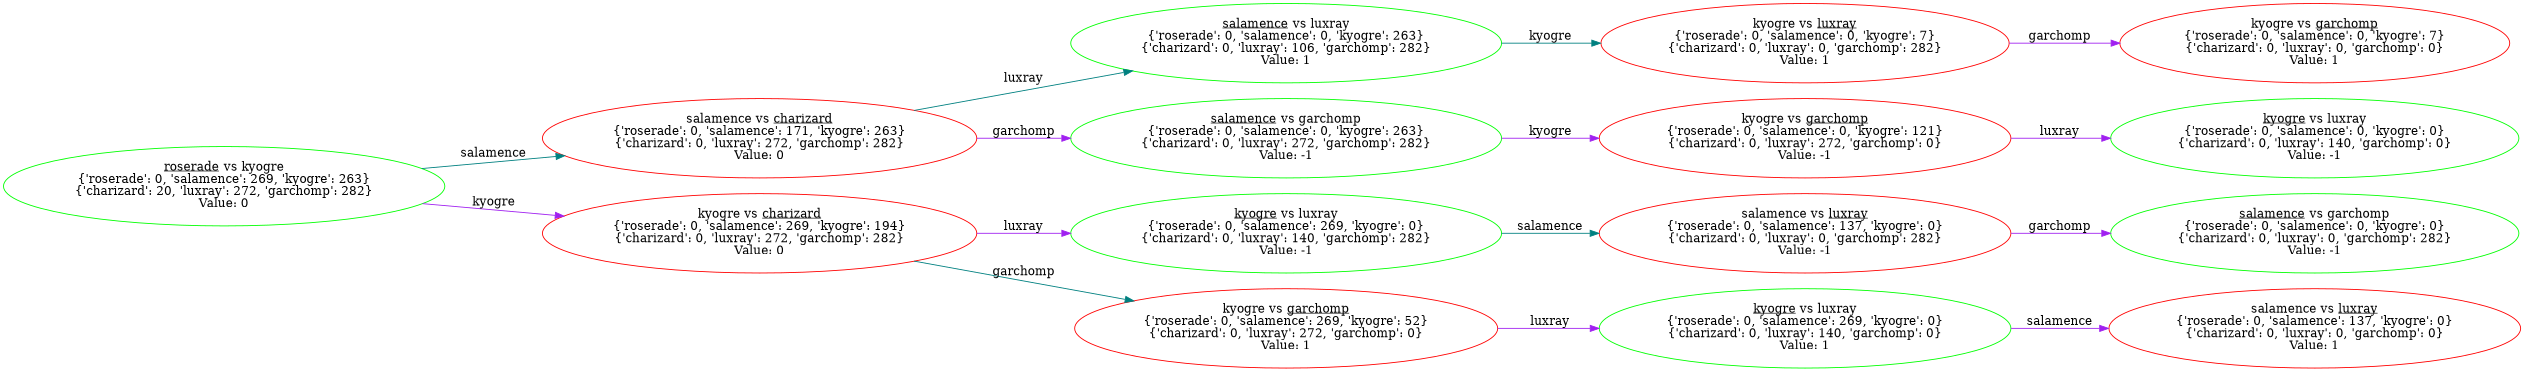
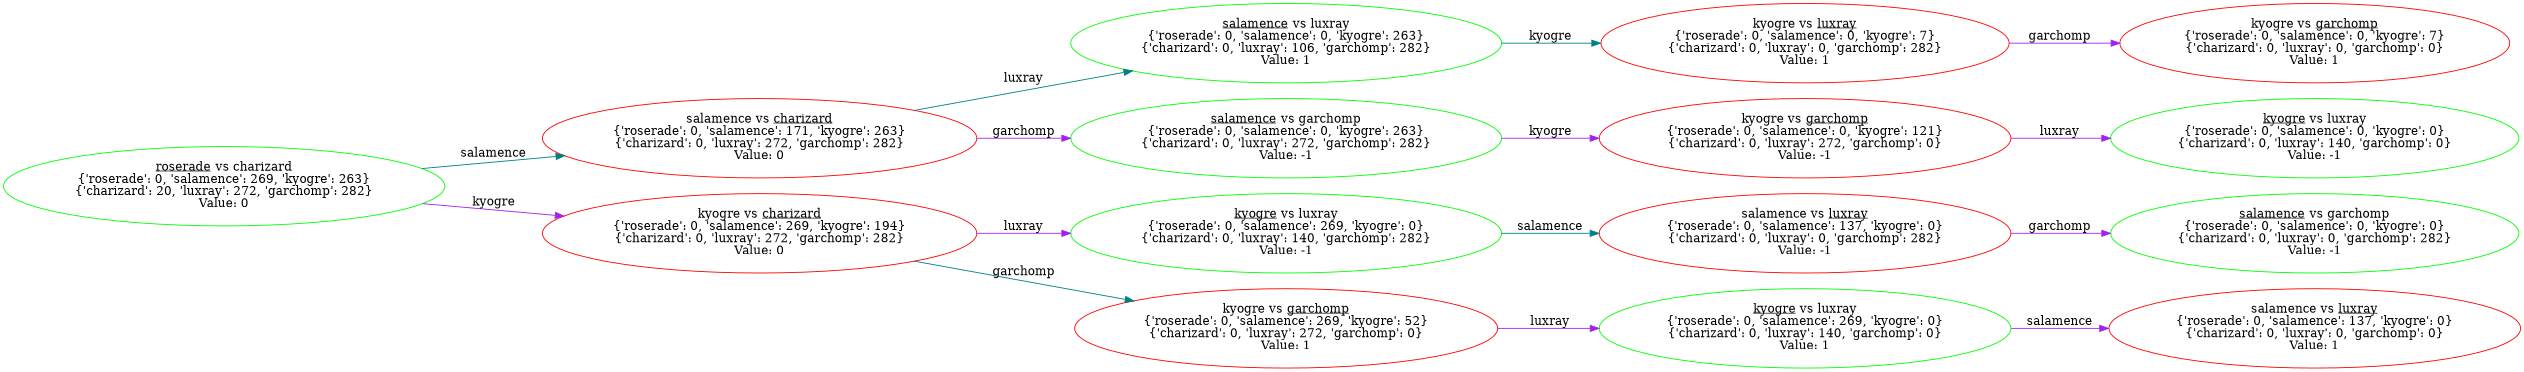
(252, 167) -> (252, 167)
